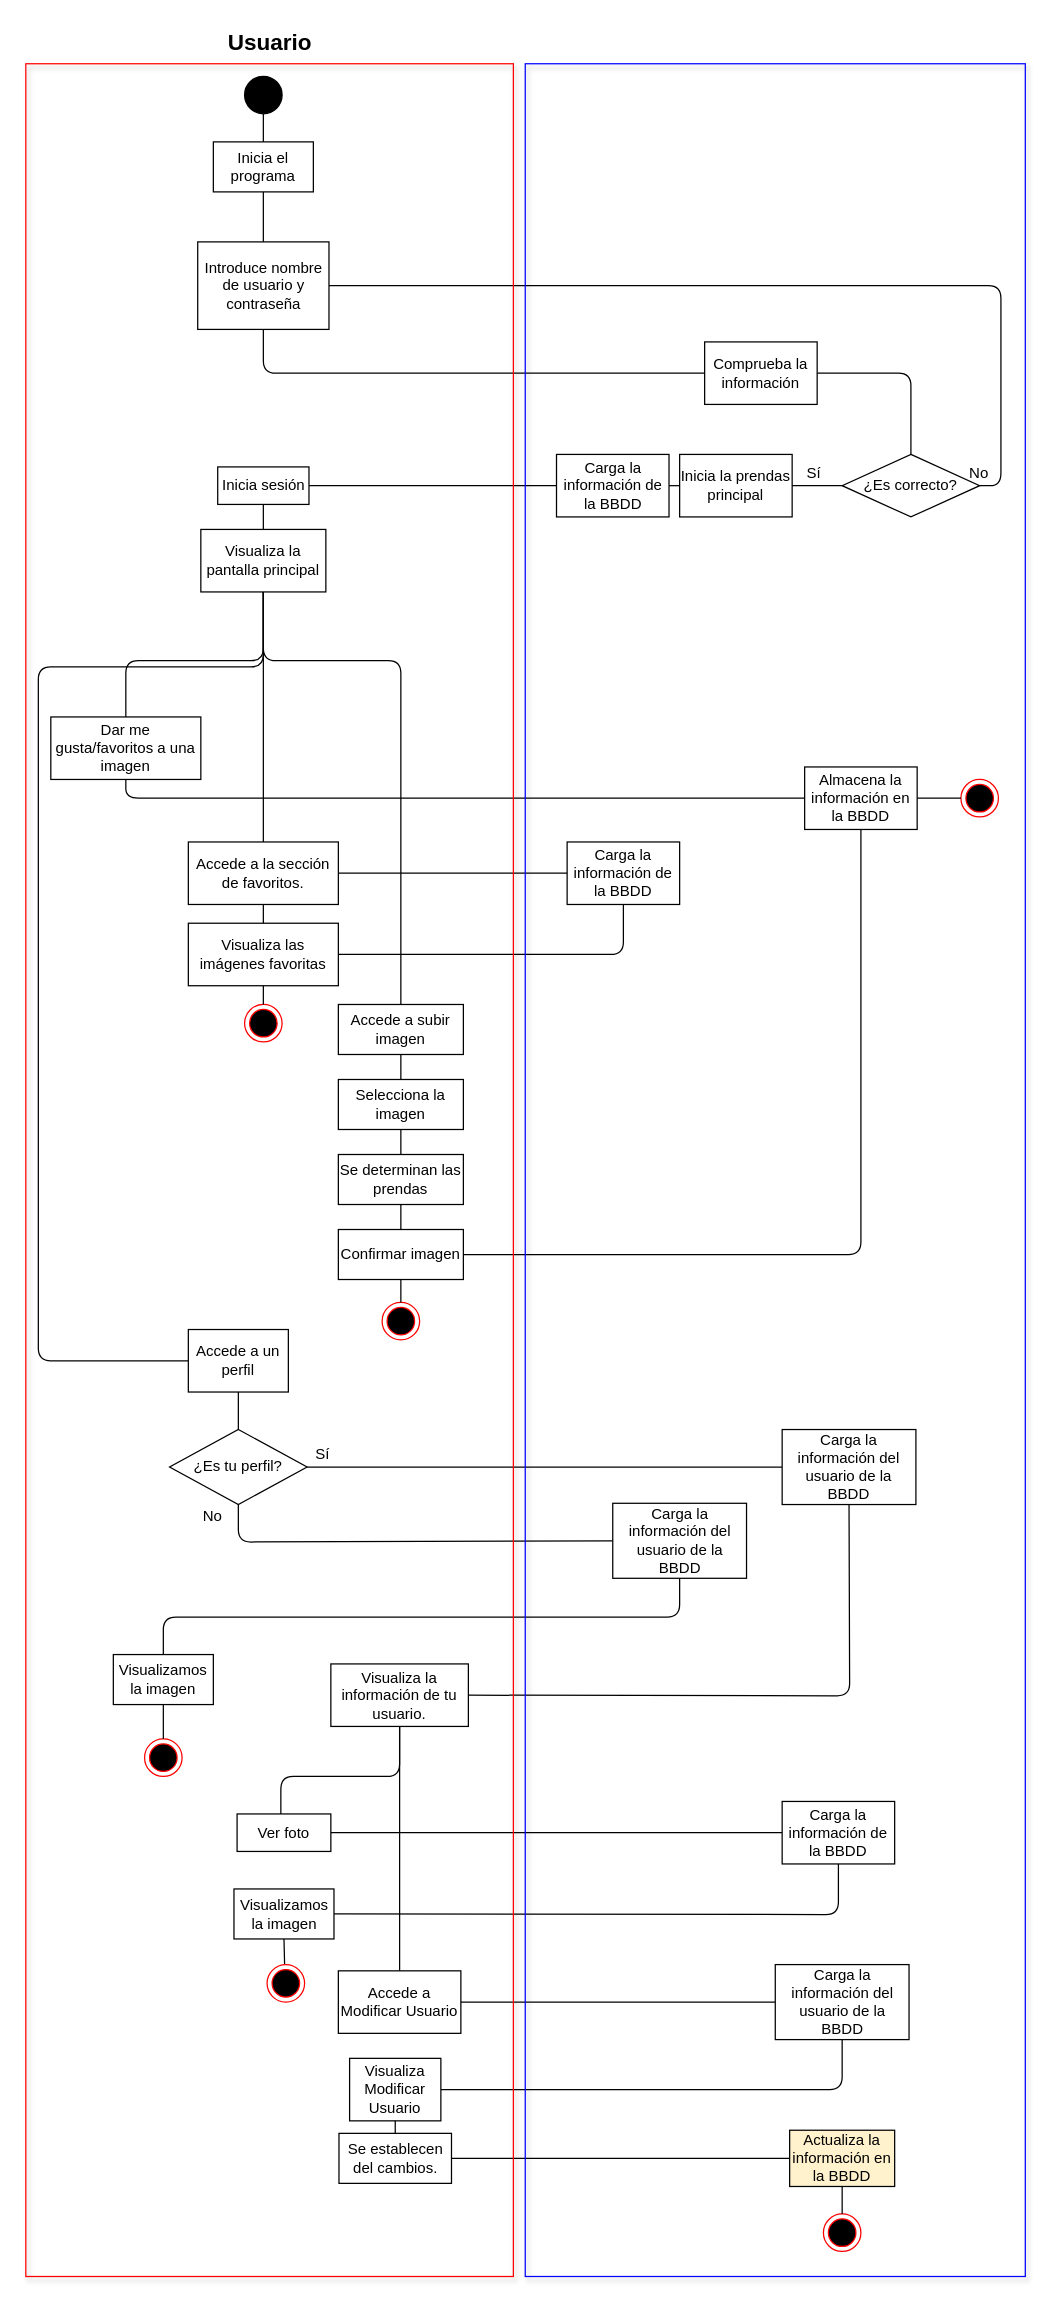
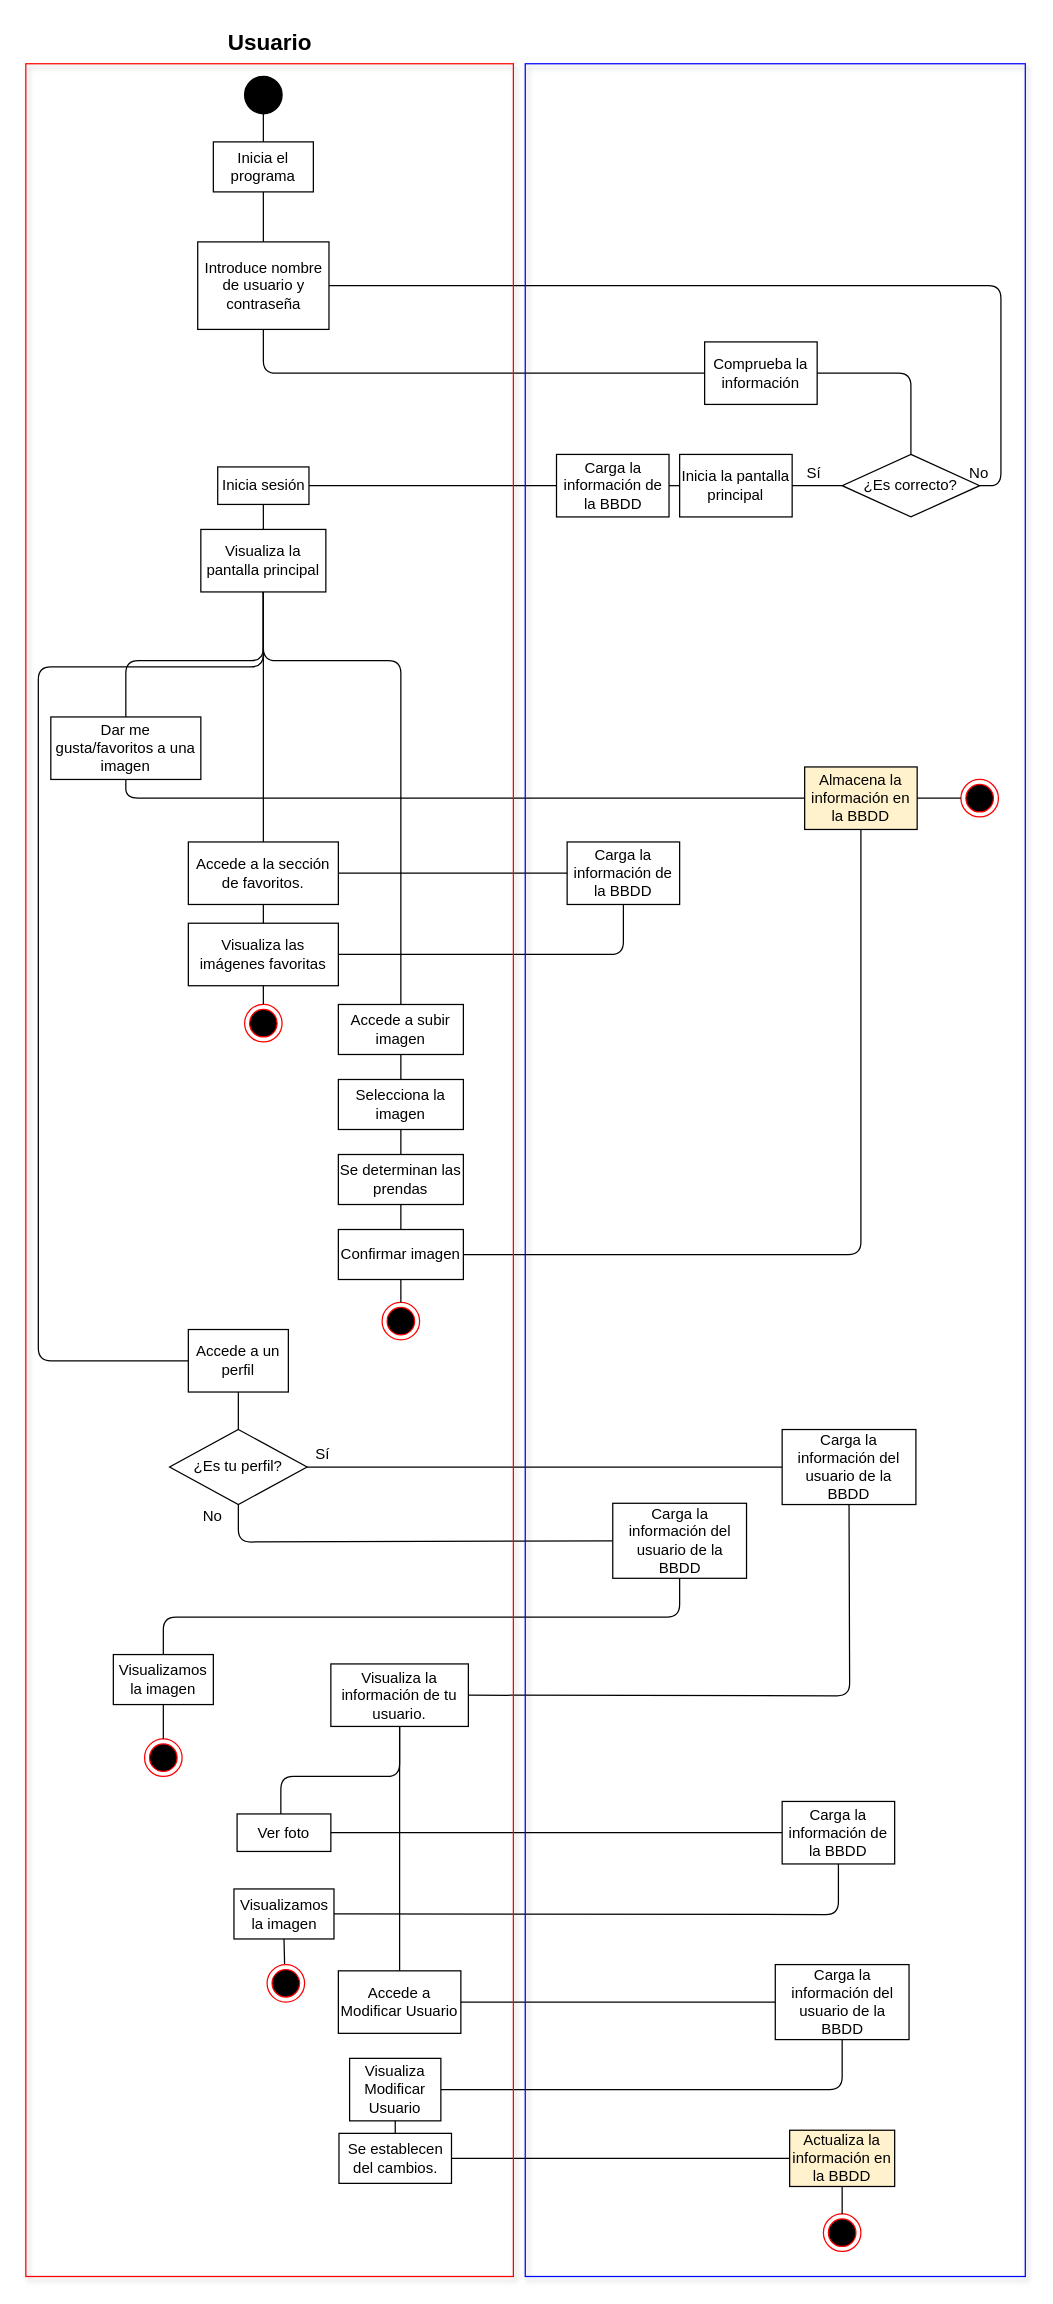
(736, 486) -> (736, 486)
(861, 798) -> (861, 798)
